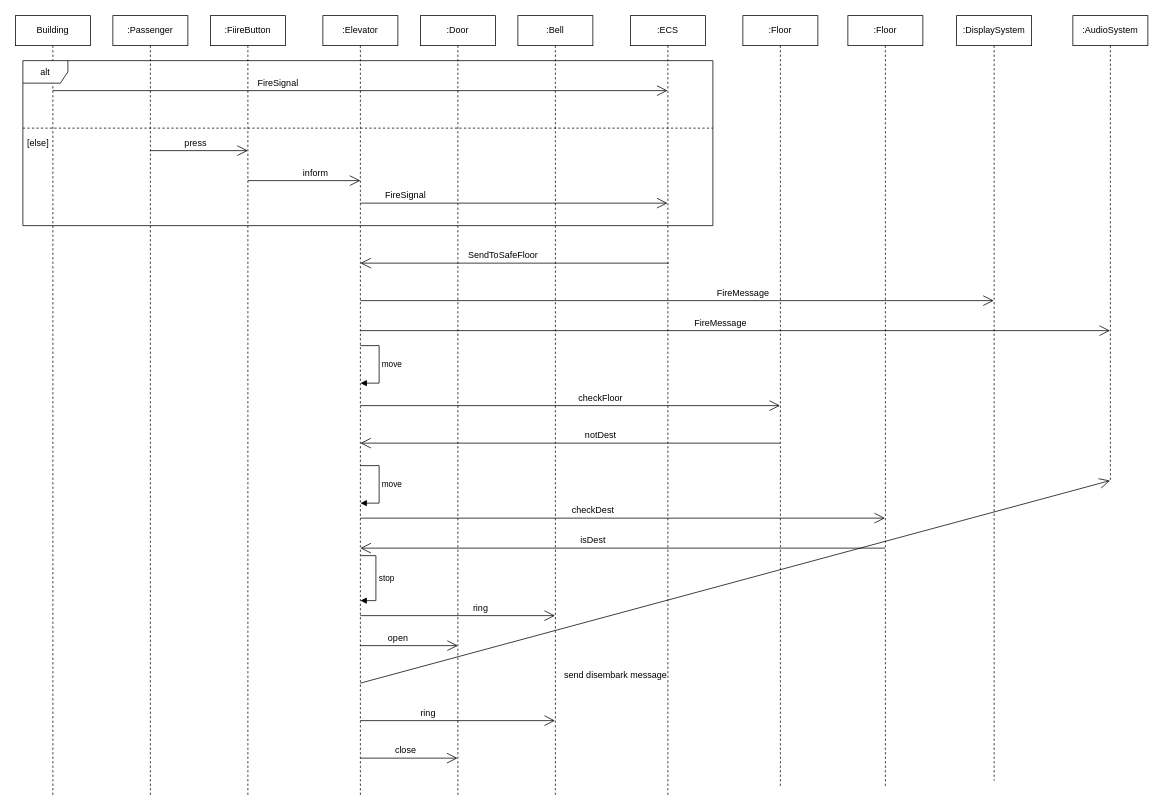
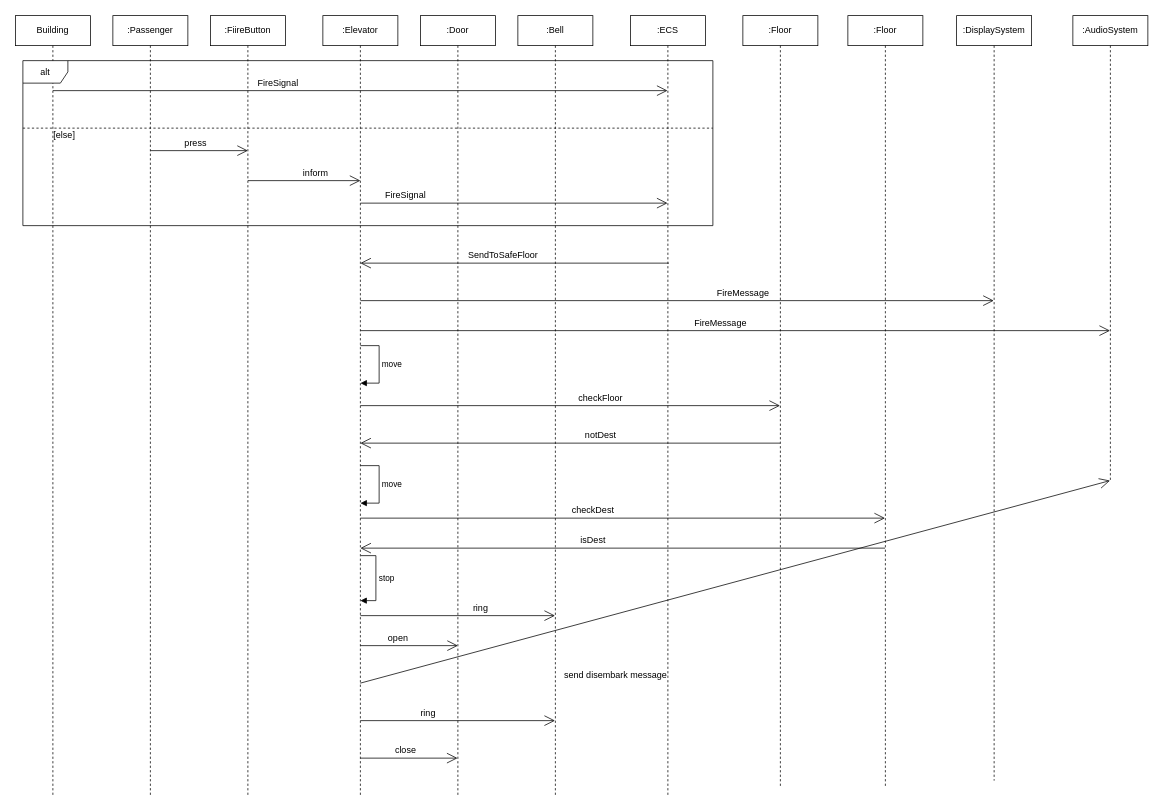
(38, 143) -> (64, 135)
